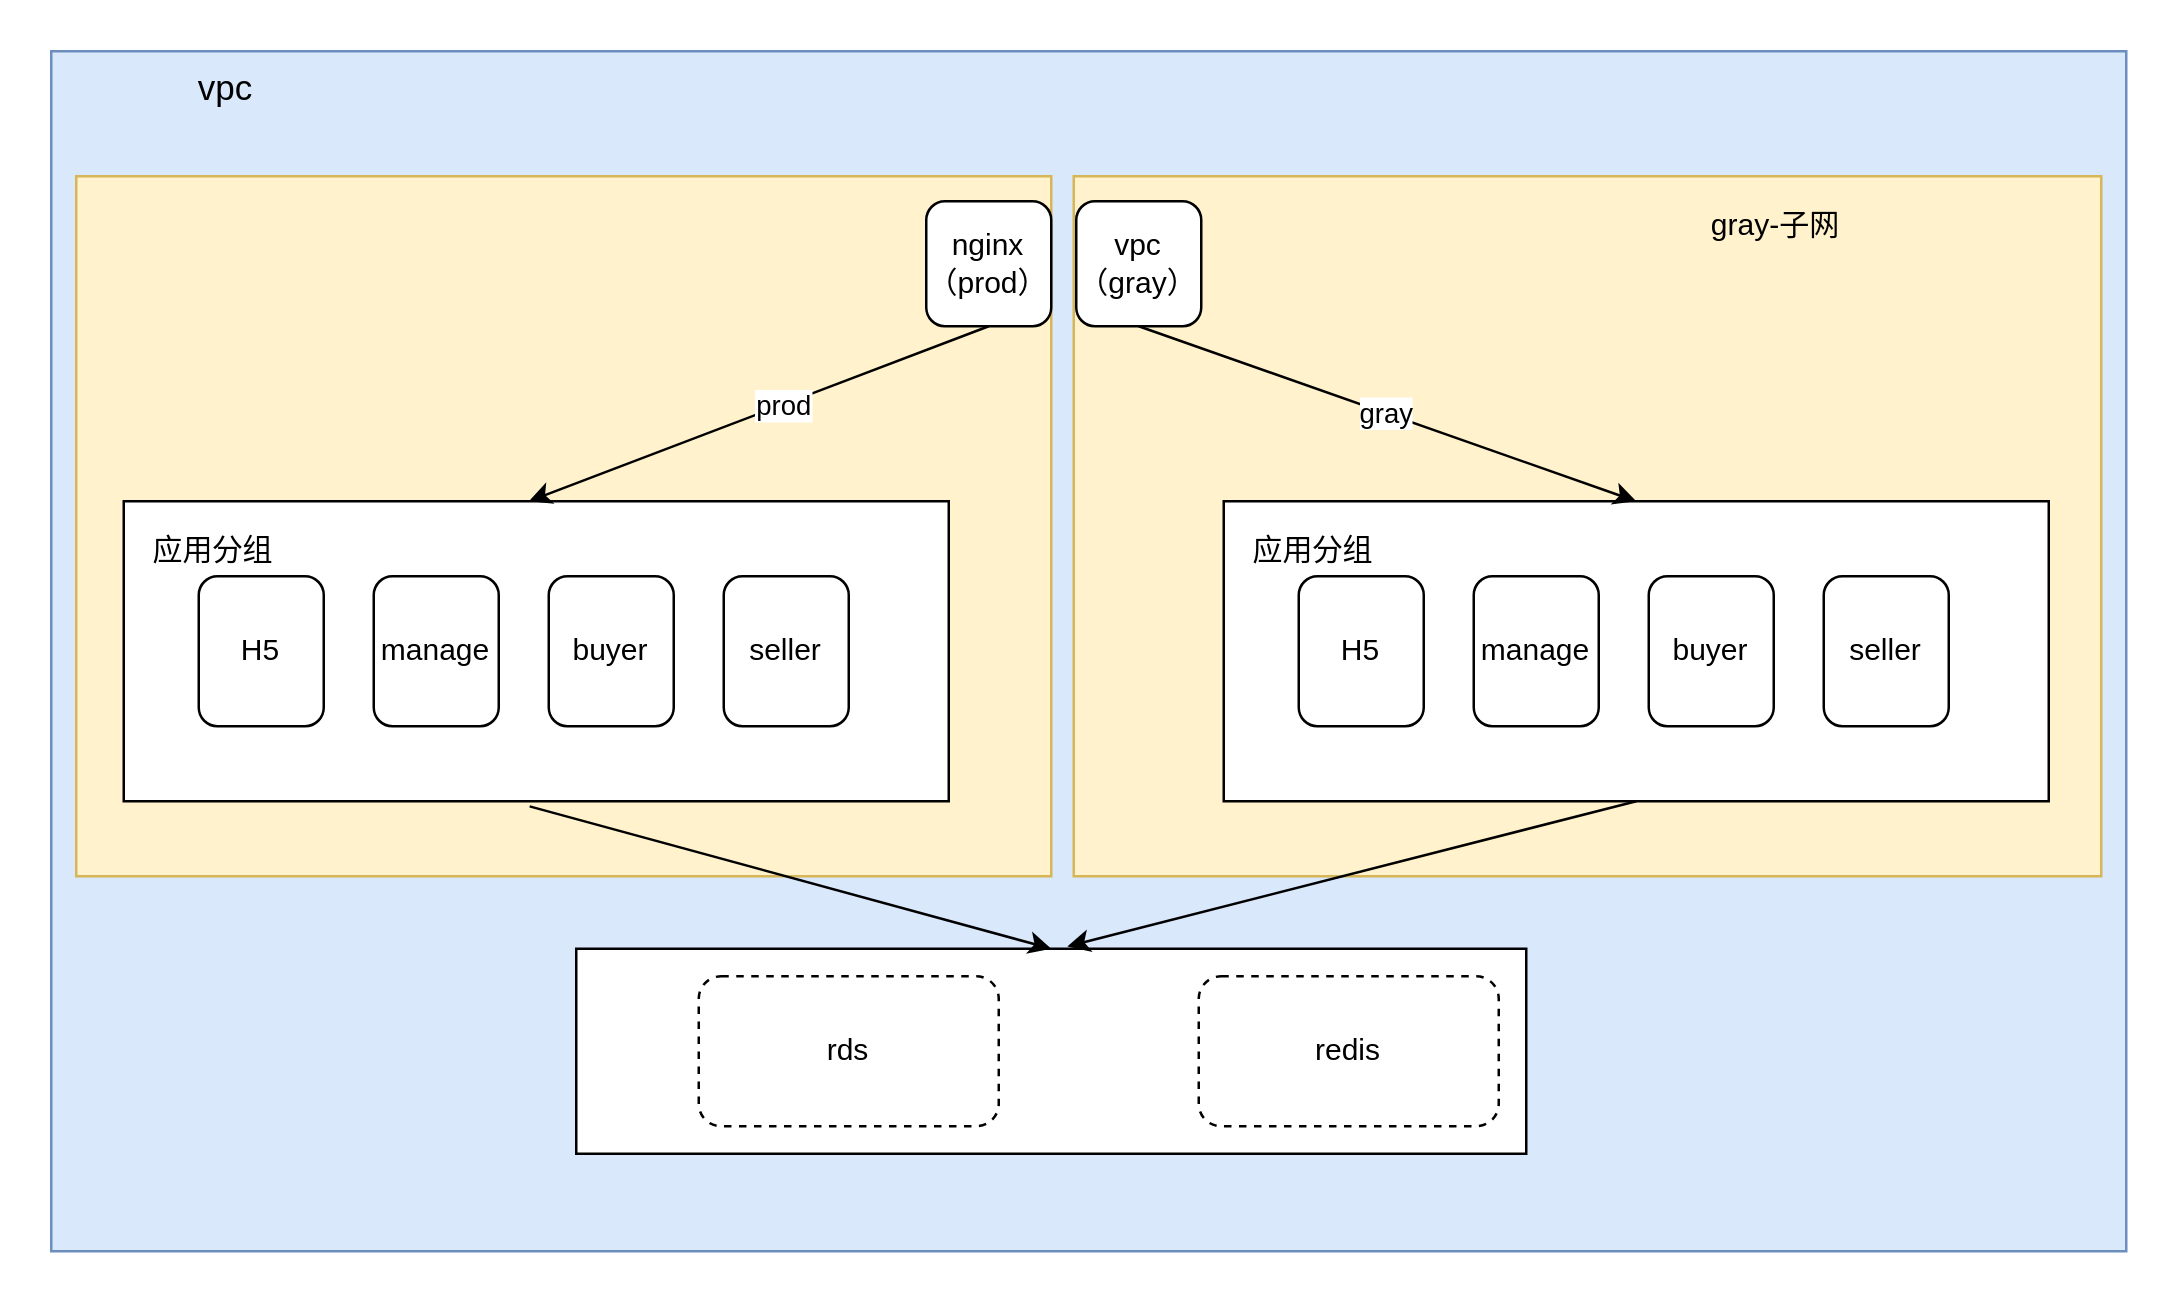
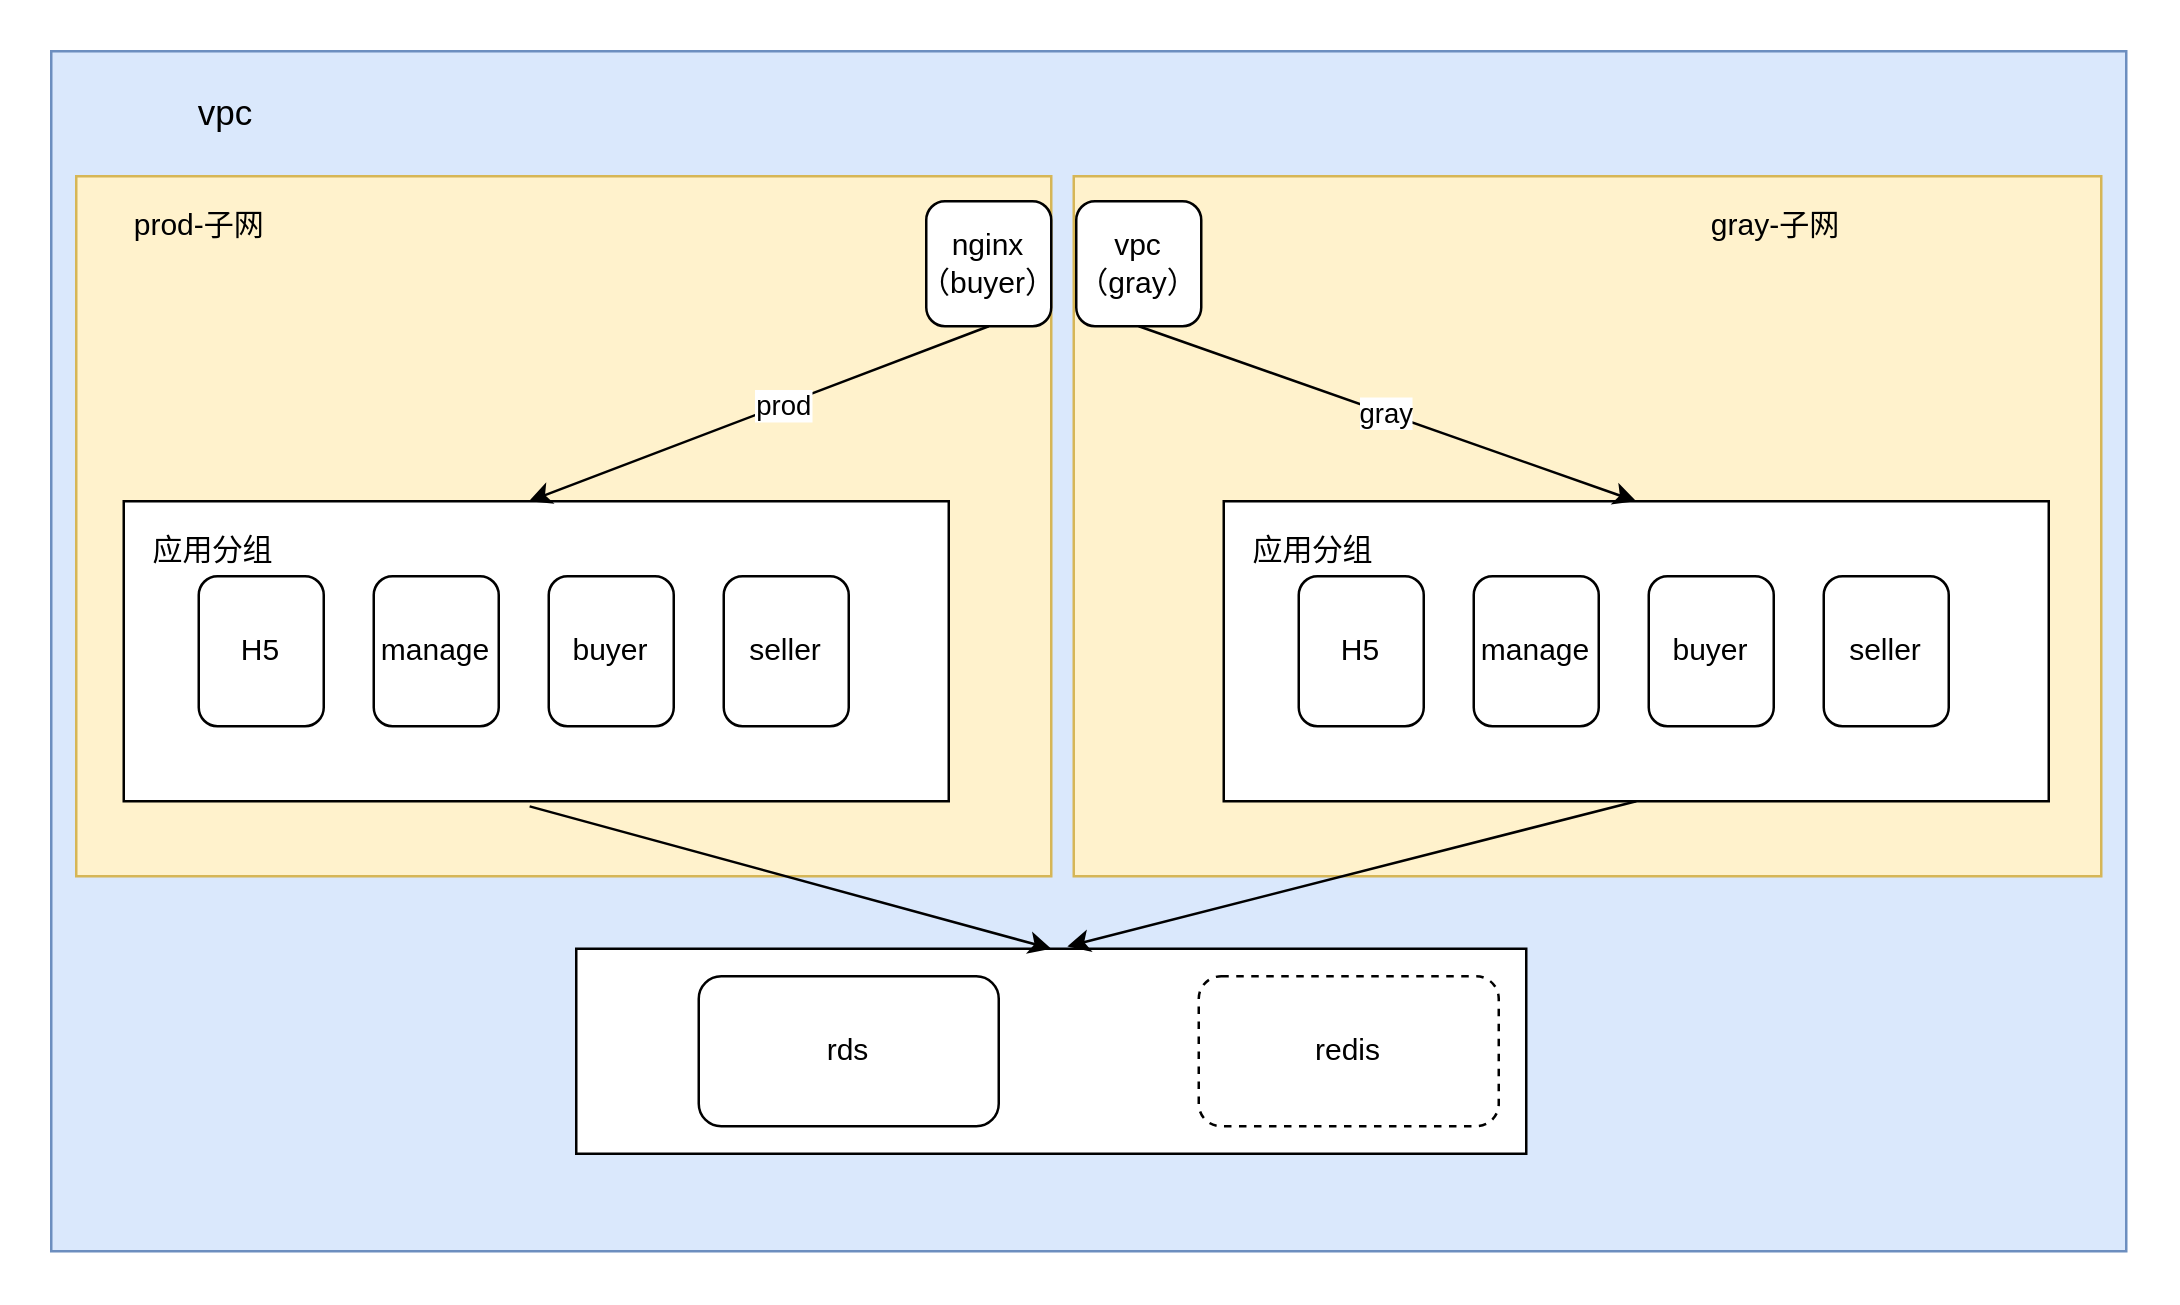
(226, 89) -> (226, 114)
none -> (200, 226)
(989, 264) -> (989, 264)
(849, 1051) -> (849, 1051)
